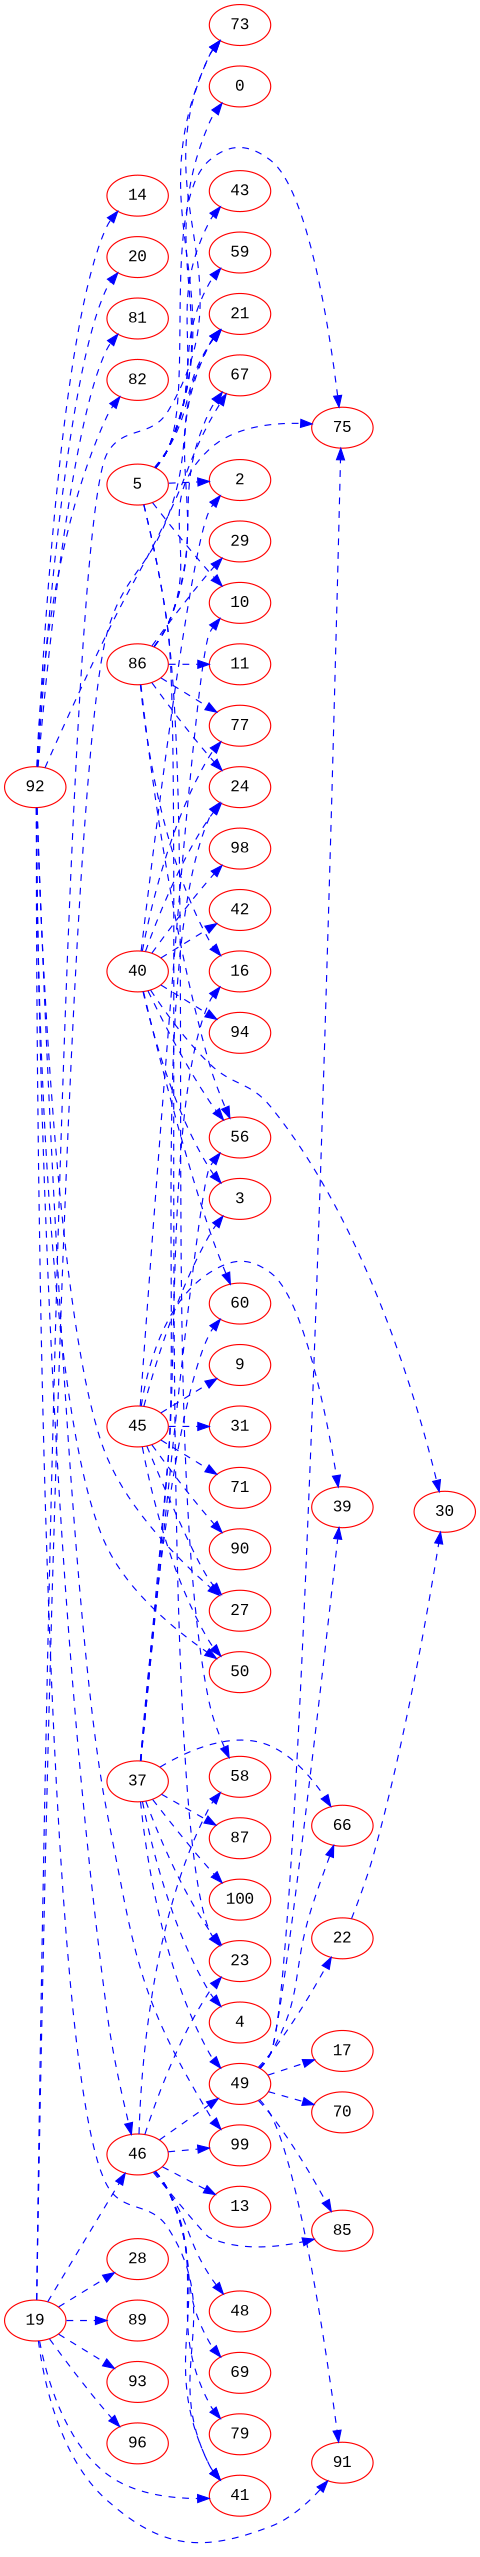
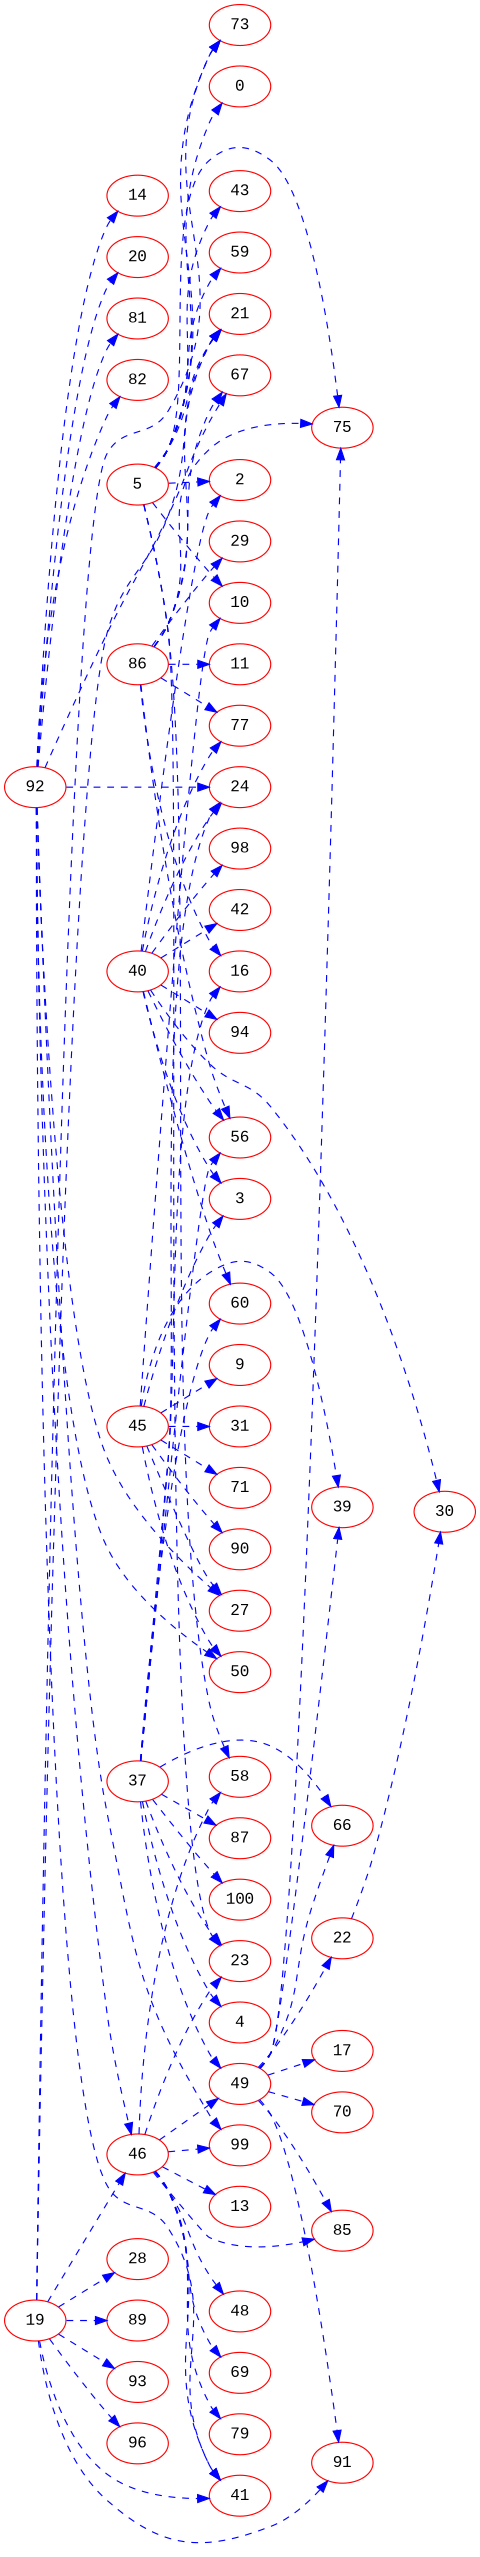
(182, 723) -> (132, 787)
